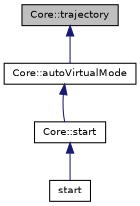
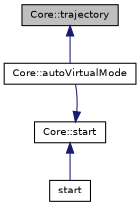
(63, 108) -> (77, 98)
